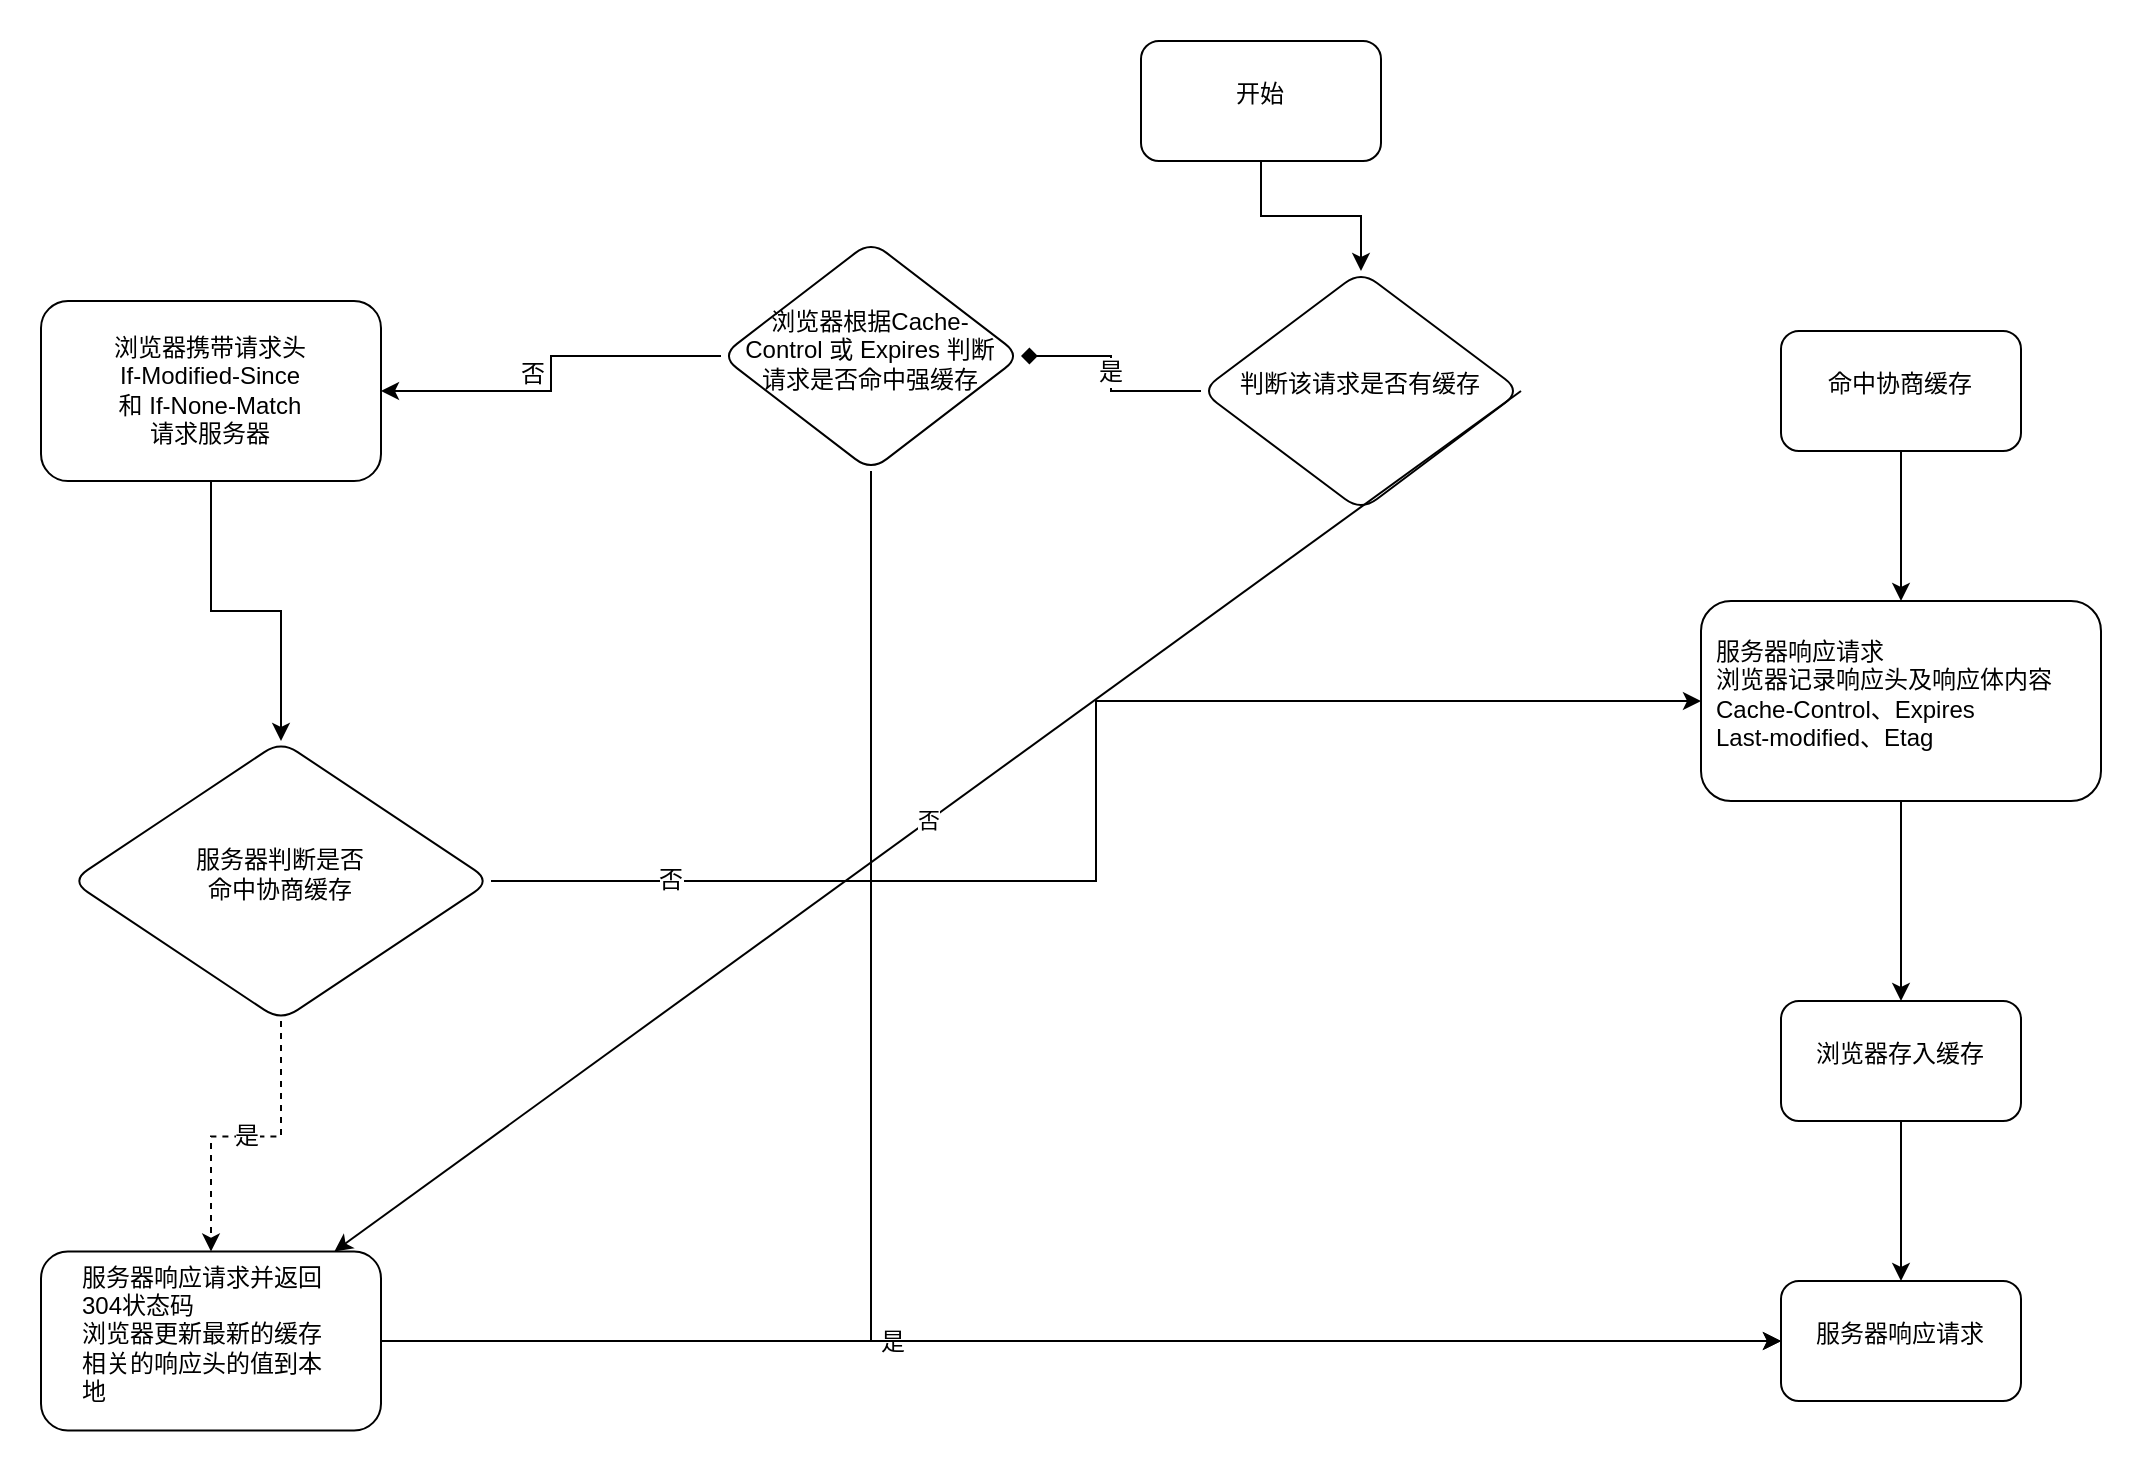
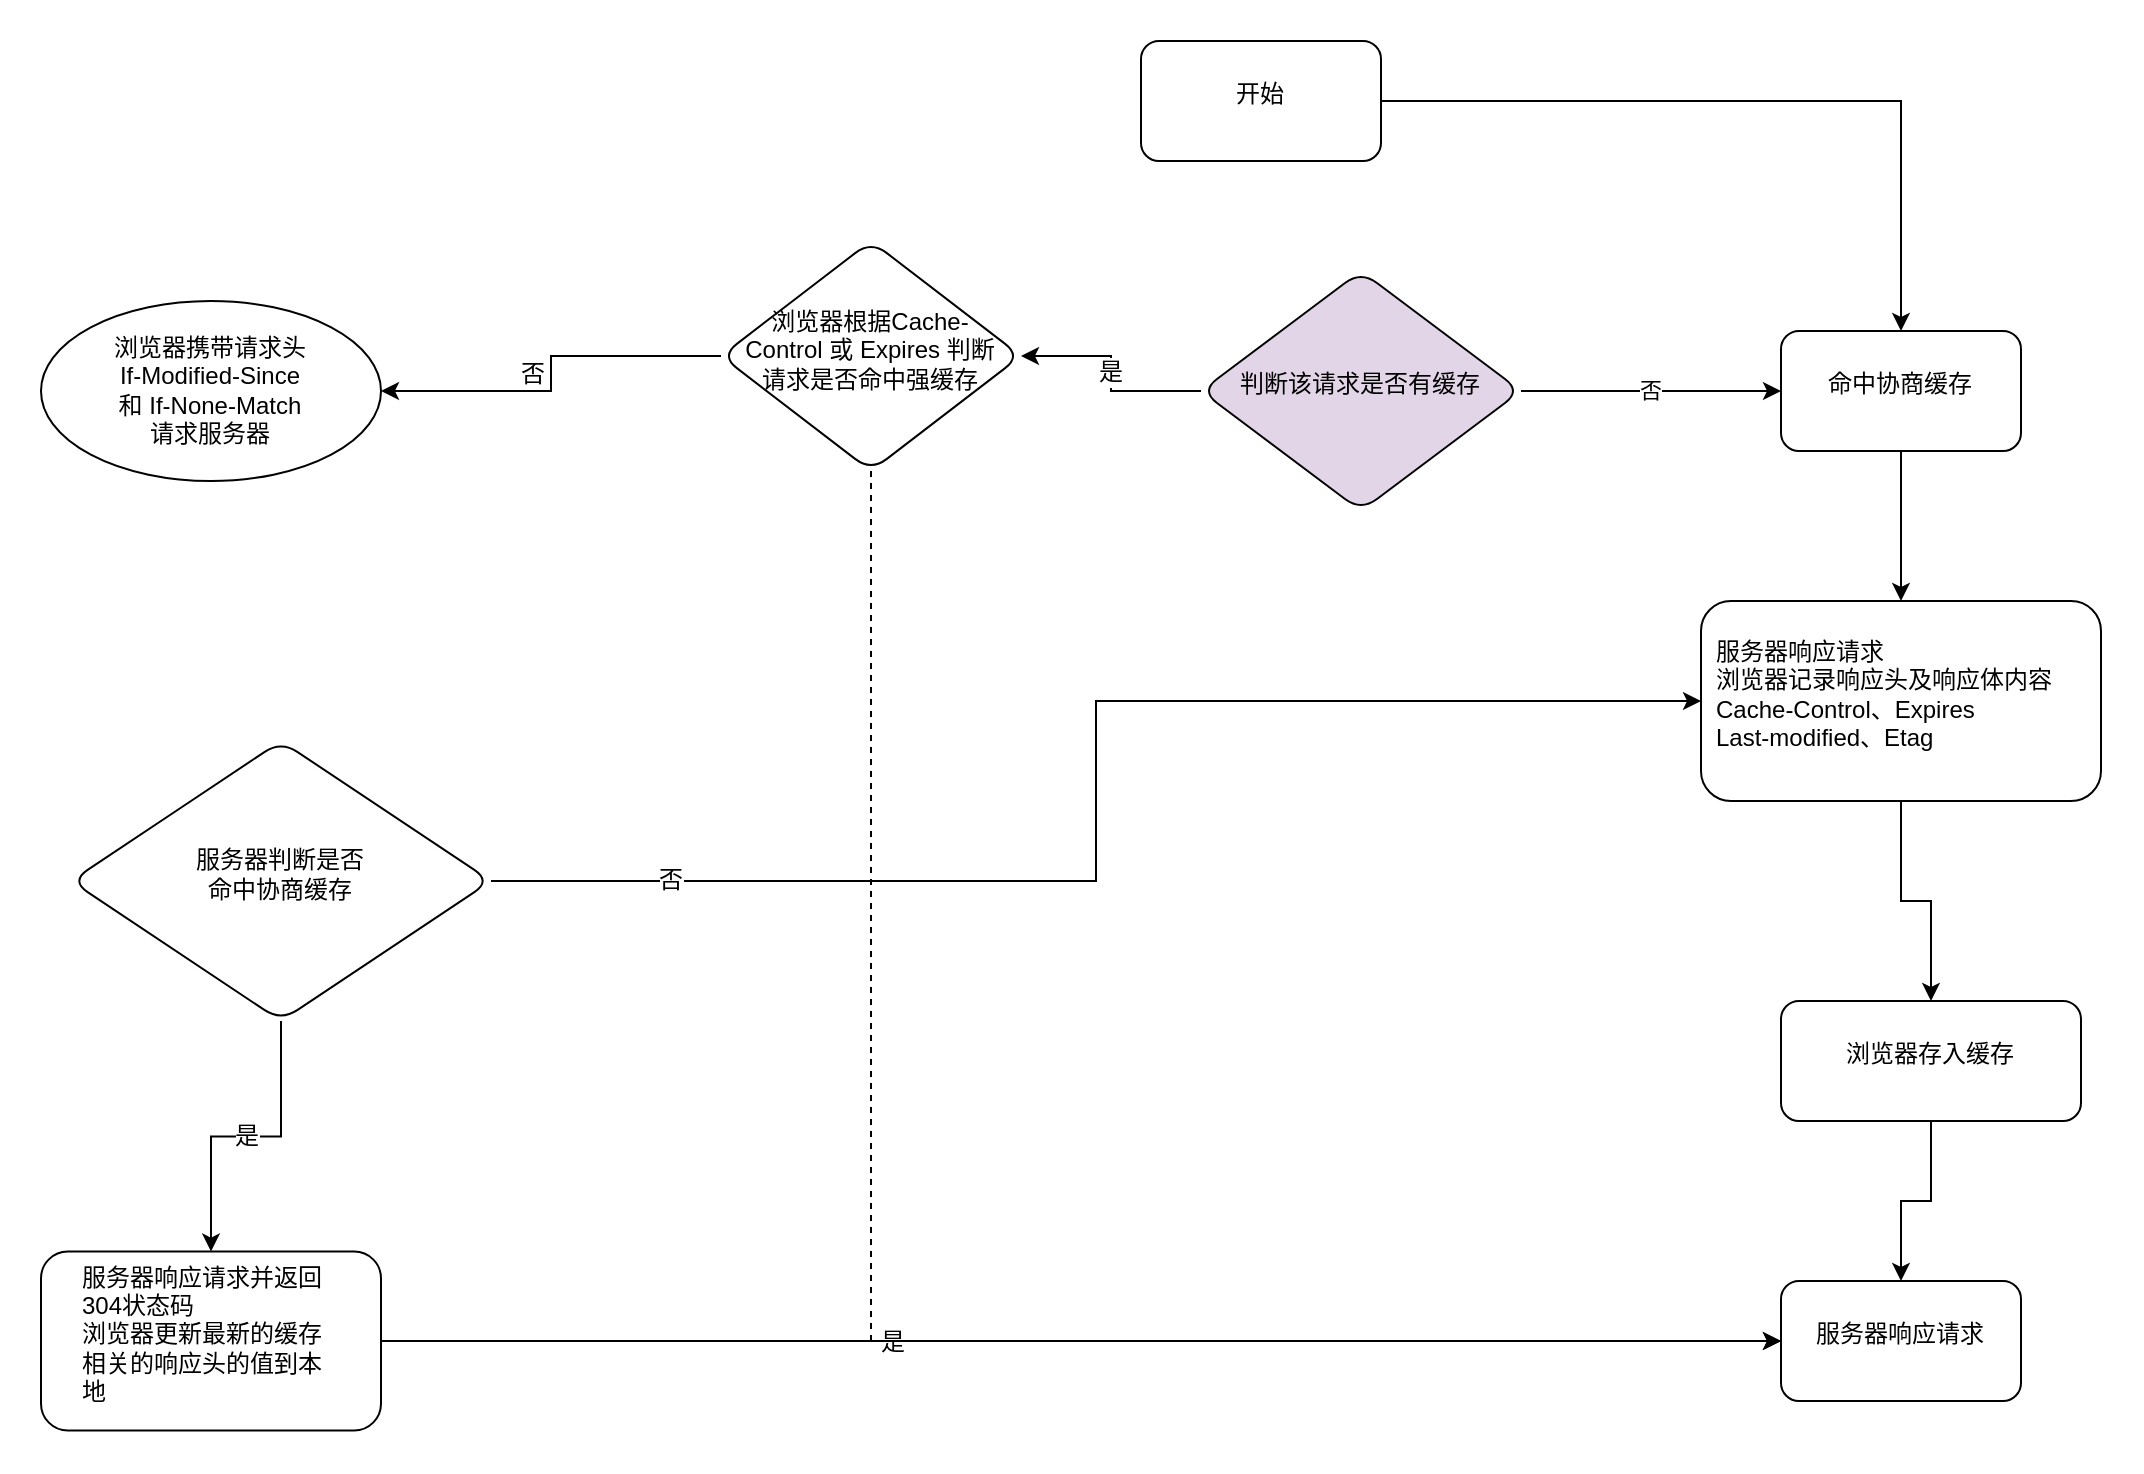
(1304, 216) -> (1749, 101)
(1037, 356) -> (1036, 356)
(211, 391) -> (211, 391)
(1361, 391) -> (1361, 391)
(239, 611) -> none
(1187, 633) -> (1644, 391)
(1901, 1061) -> (1931, 1061)
(281, 1090) -> (281, 1090)
(871, 1101) -> (871, 1101)
